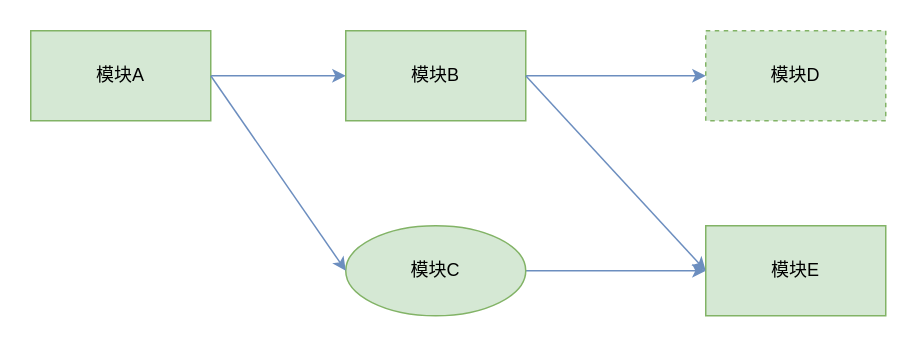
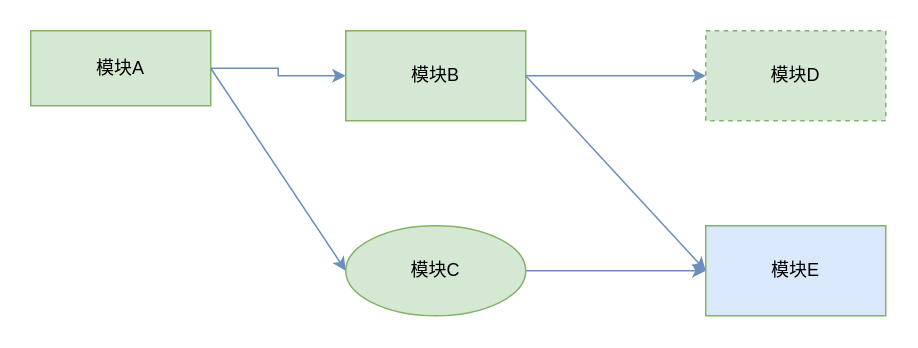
(121, 76) -> (121, 68)
(796, 271) -> (796, 271)
